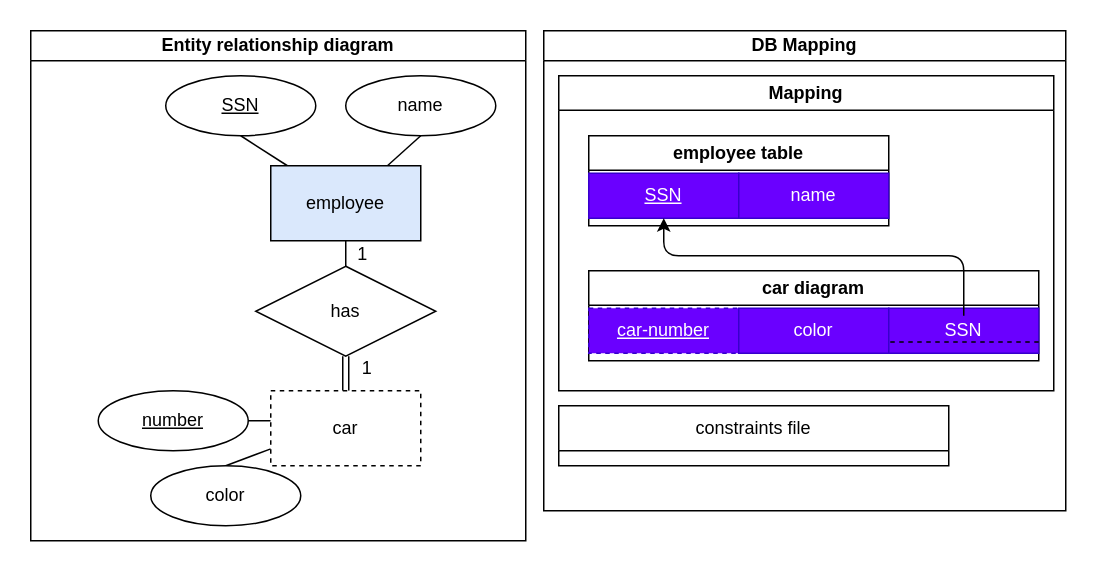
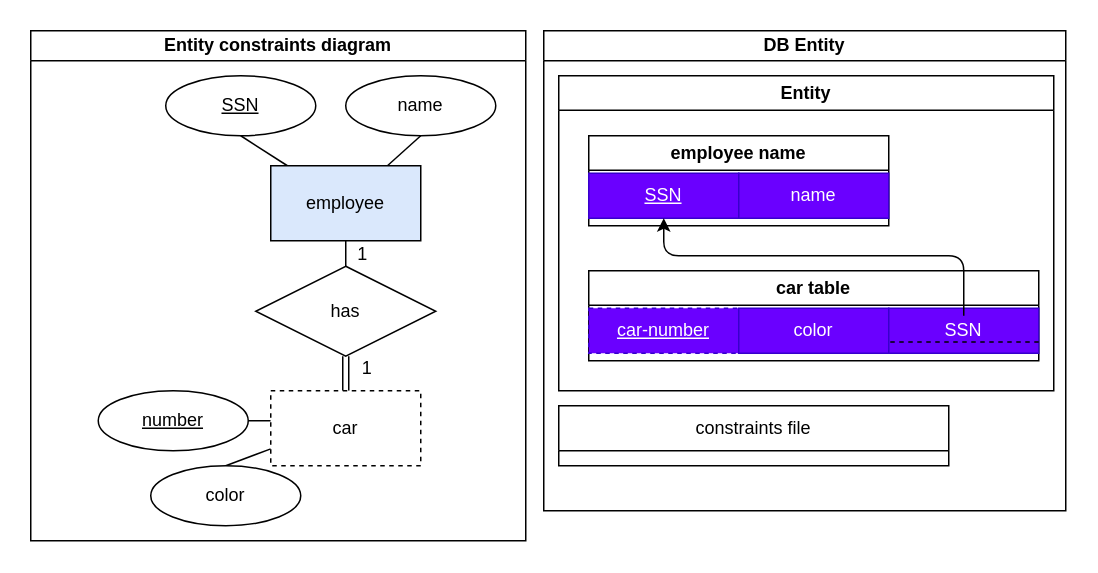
(278, 46) -> (278, 46)
(805, 46) -> (805, 46)
(806, 94) -> (806, 94)
(739, 154) -> (739, 154)
(814, 289) -> (814, 289)
